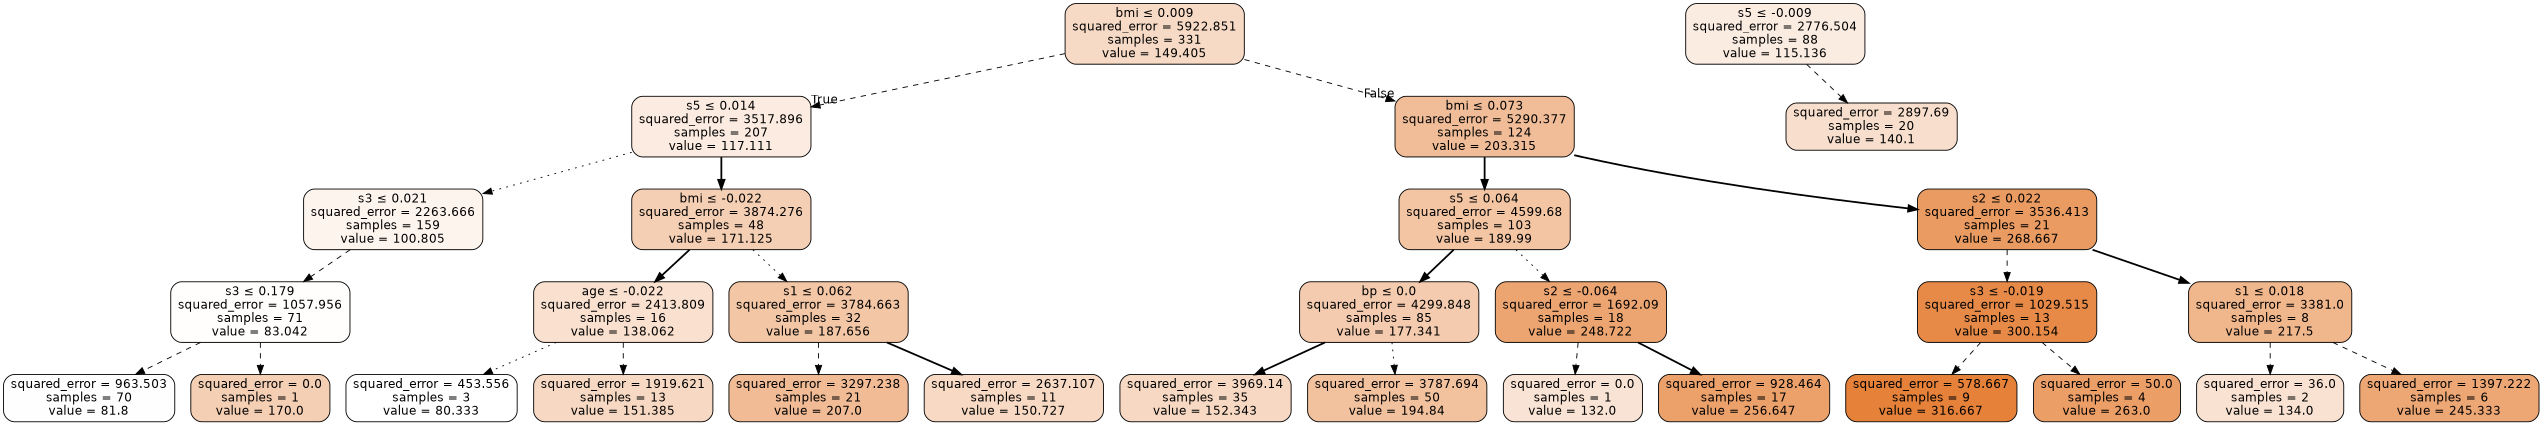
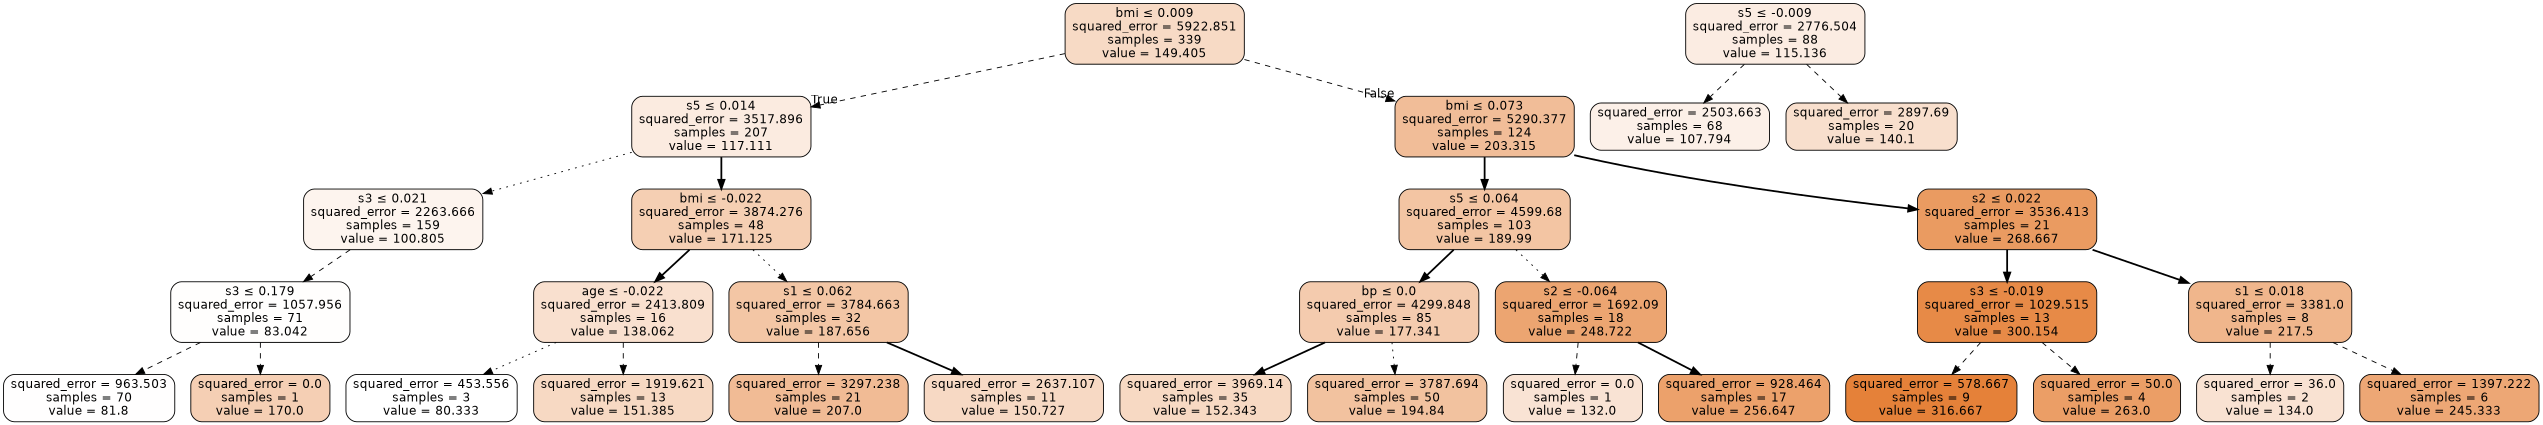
(1155, 40) -> (1155, 40)
none -> (1680, 127)
(2007, 261) -> (2007, 261)
